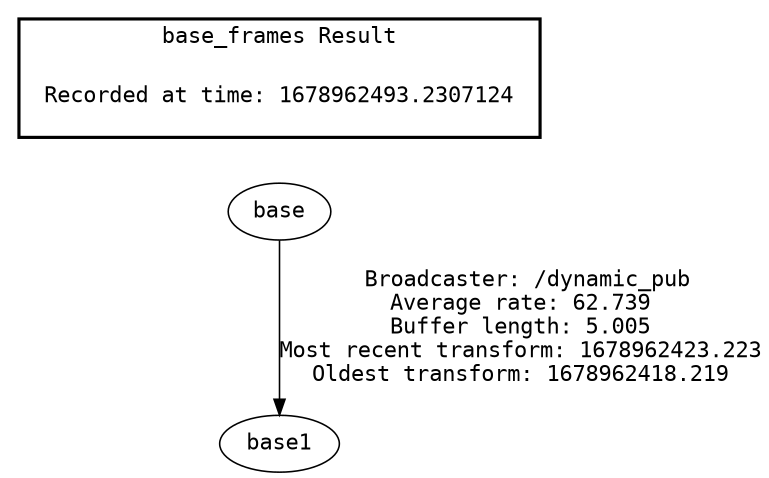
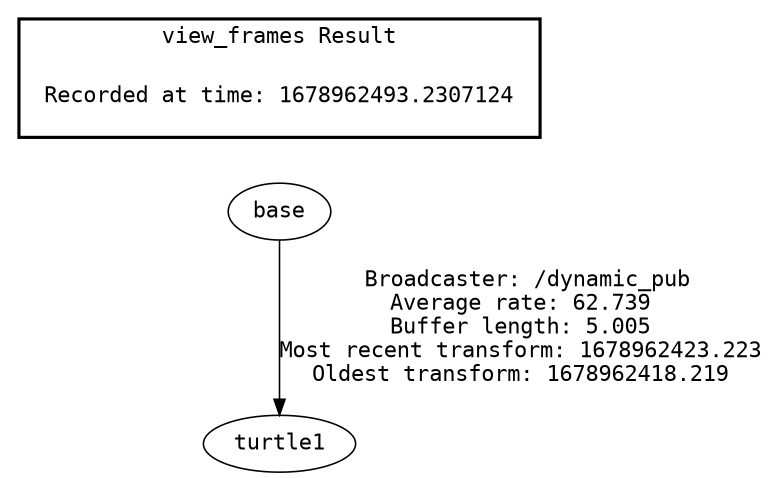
(280, 37) -> (280, 37)
(280, 444) -> (280, 444)
